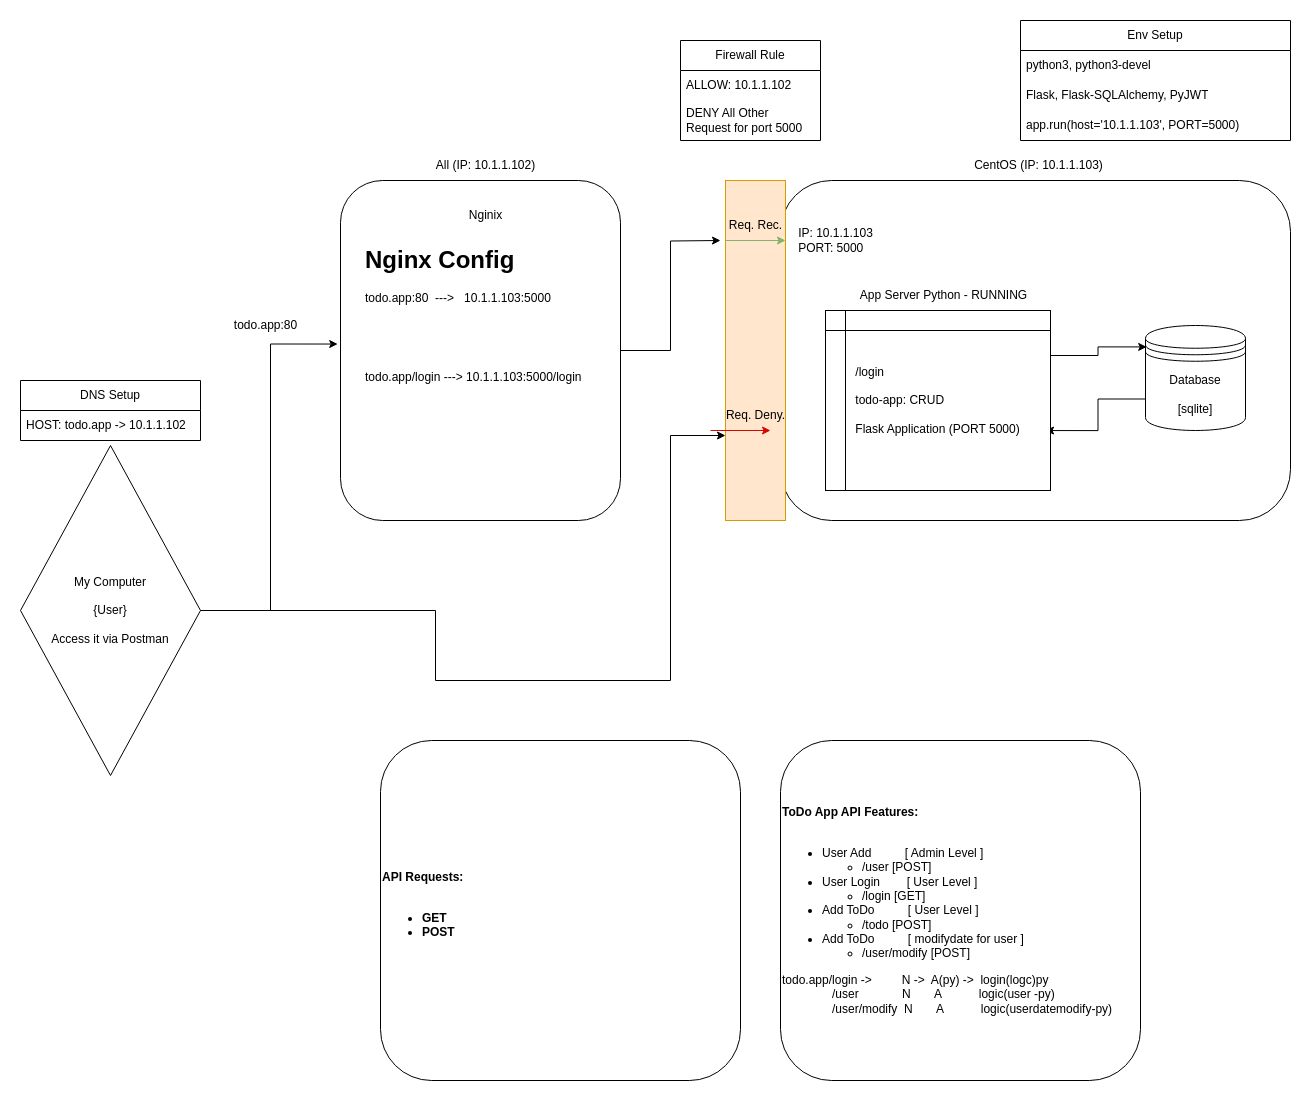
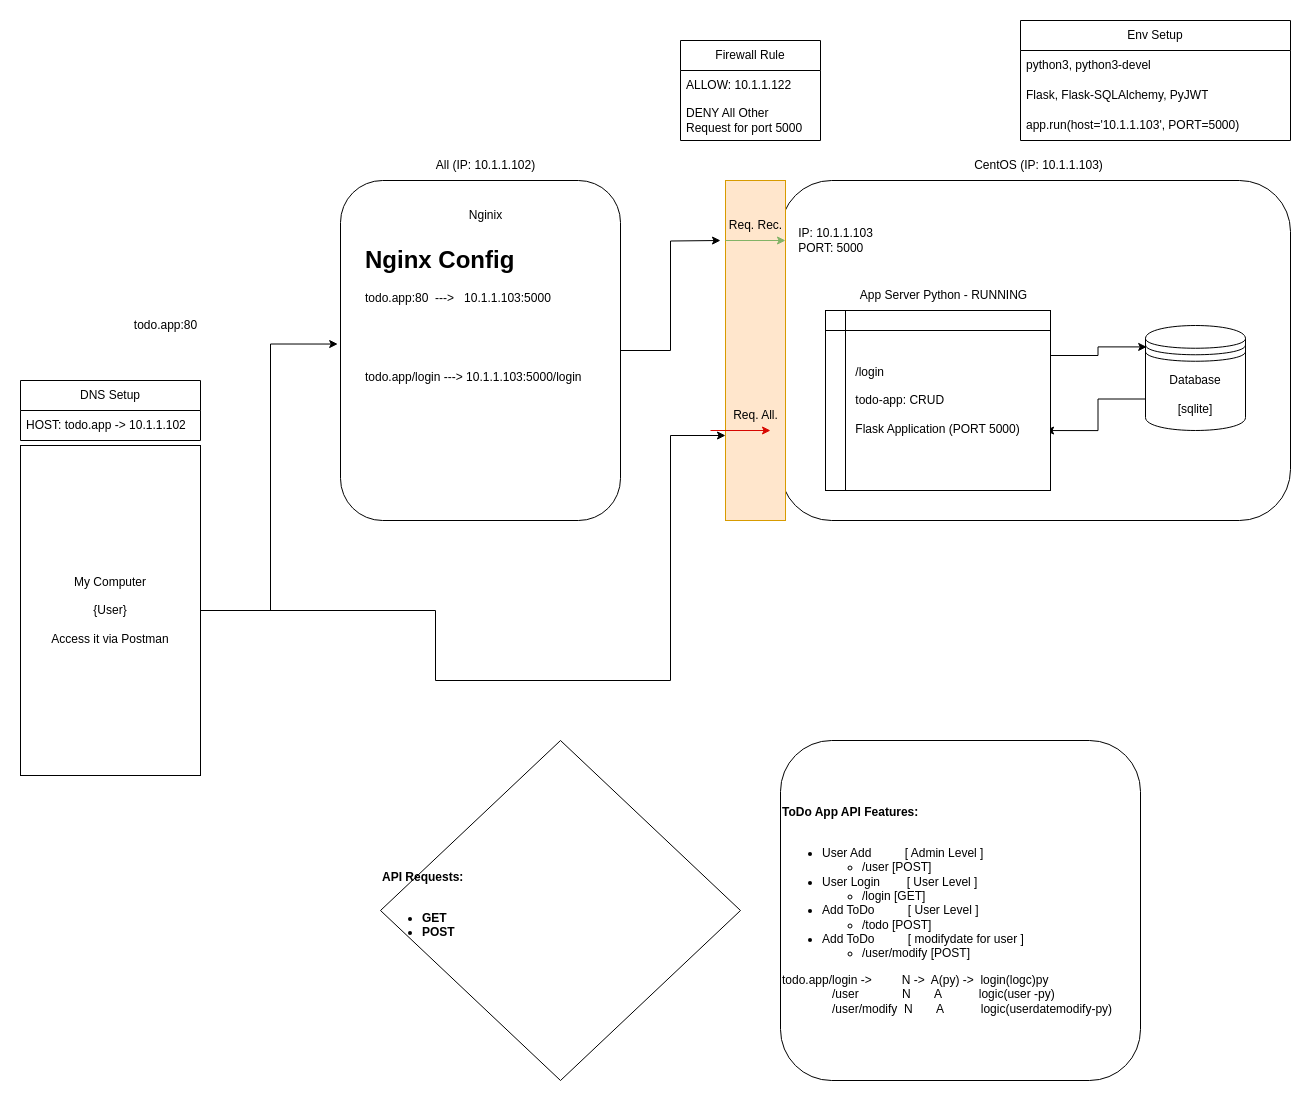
(736, 86) -> (736, 86)
(266, 326) -> (166, 326)
(756, 416) -> (756, 416)
(111, 611) -> (111, 611)
(561, 911) -> (561, 911)
